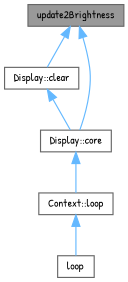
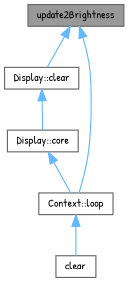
(90, 84) -> (91, 115)
(76, 267) -> (76, 267)
